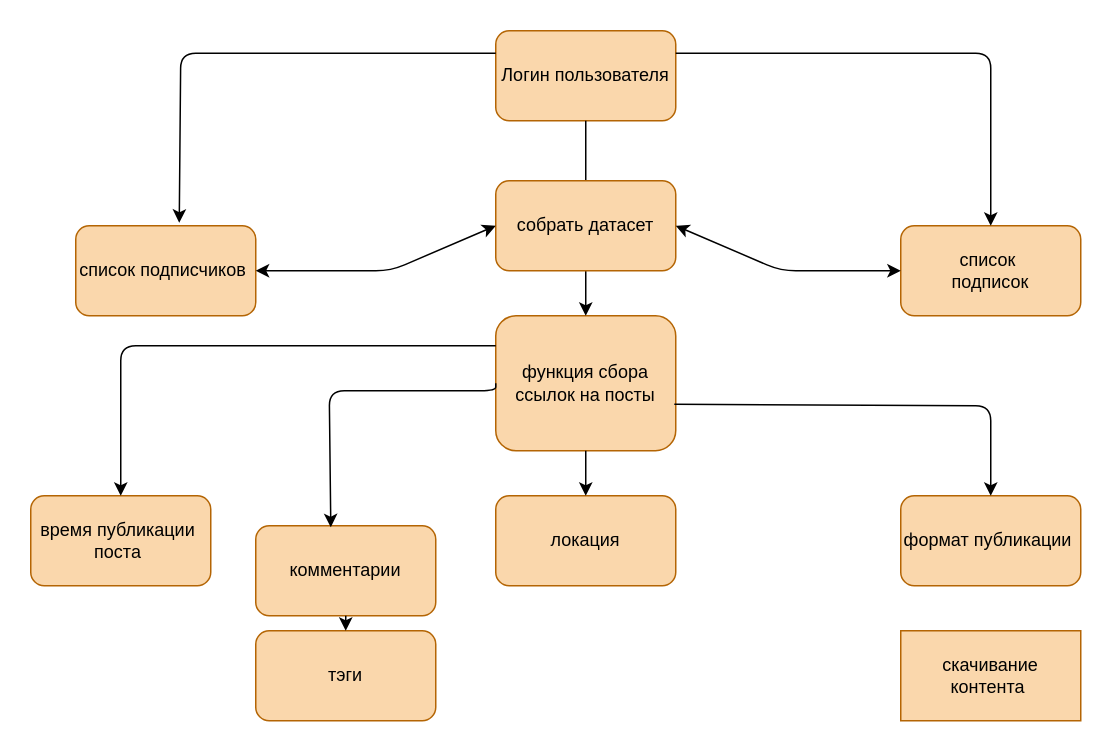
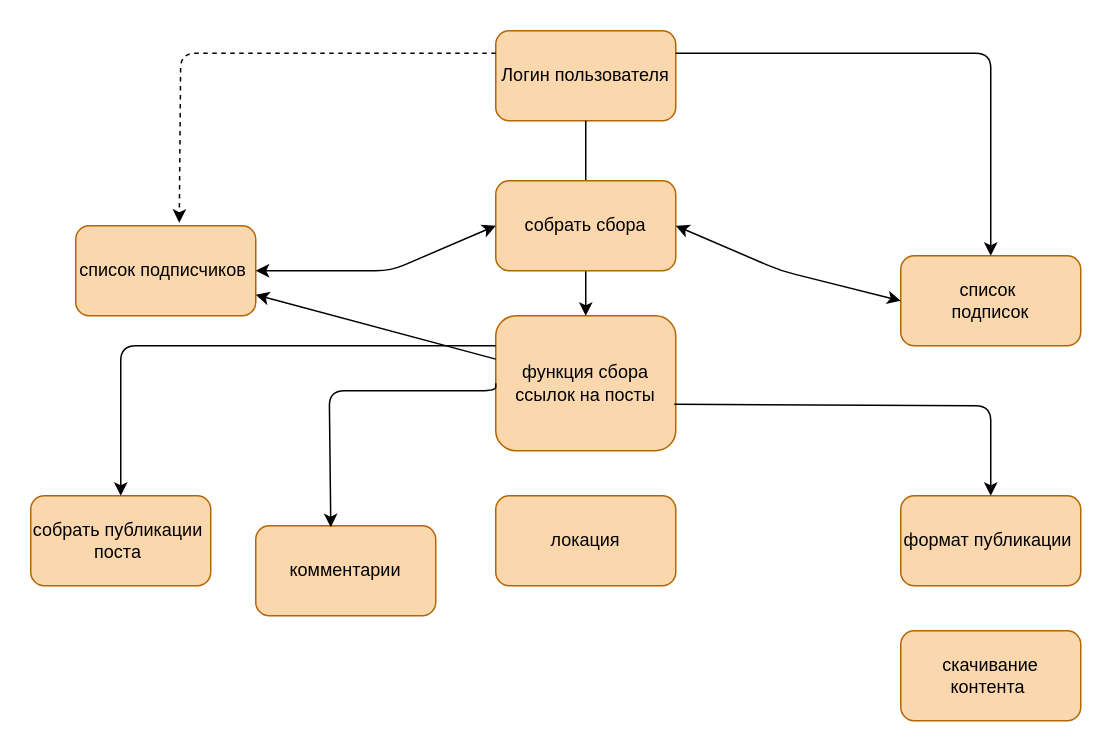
(262, 53) -> (262, 53)
(586, 226) -> (586, 226)
(991, 271) -> (991, 301)
(586, 468) -> (349, 320)
(121, 541) -> (121, 541)
(346, 618) -> none
(346, 676) -> none
(991, 676) -> (991, 676)
